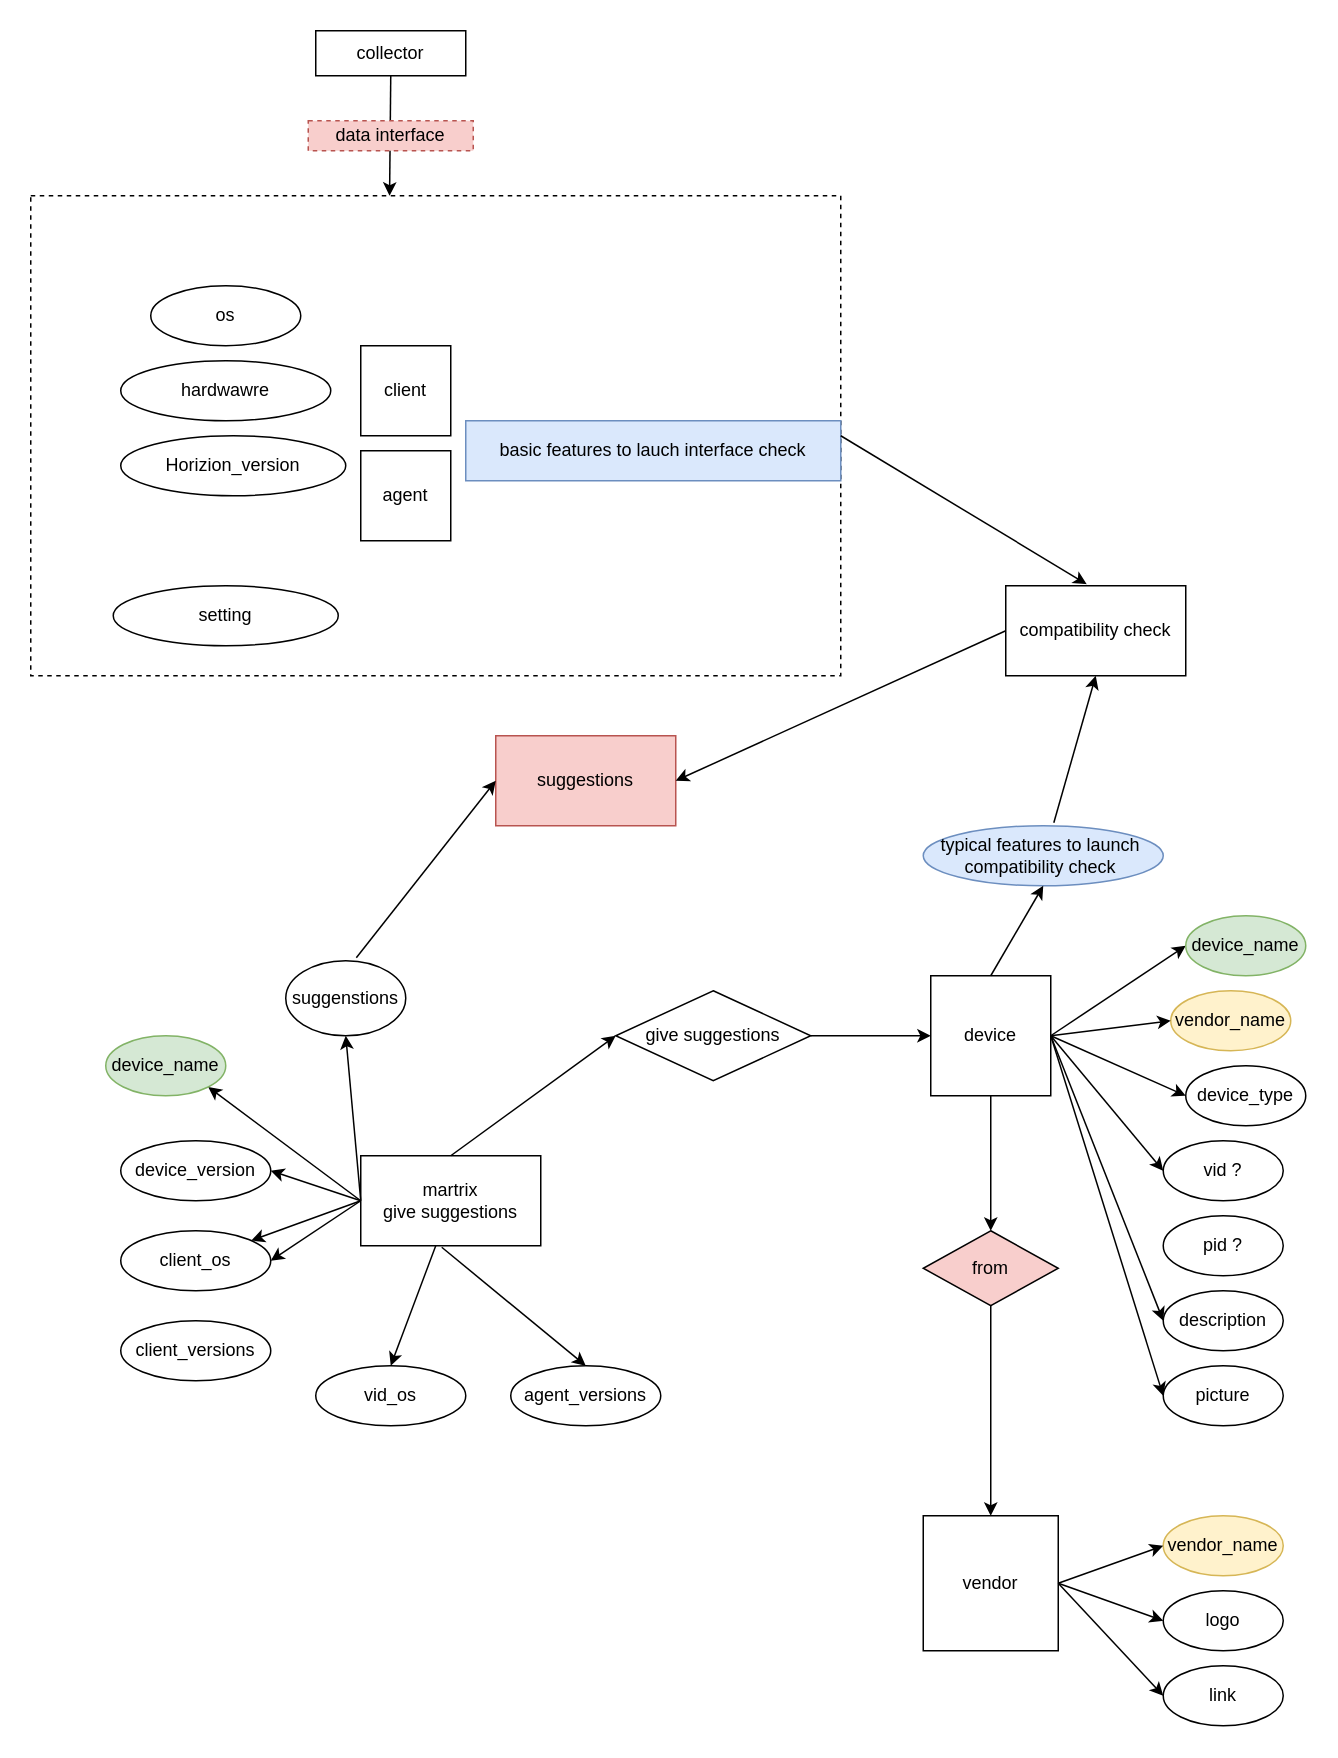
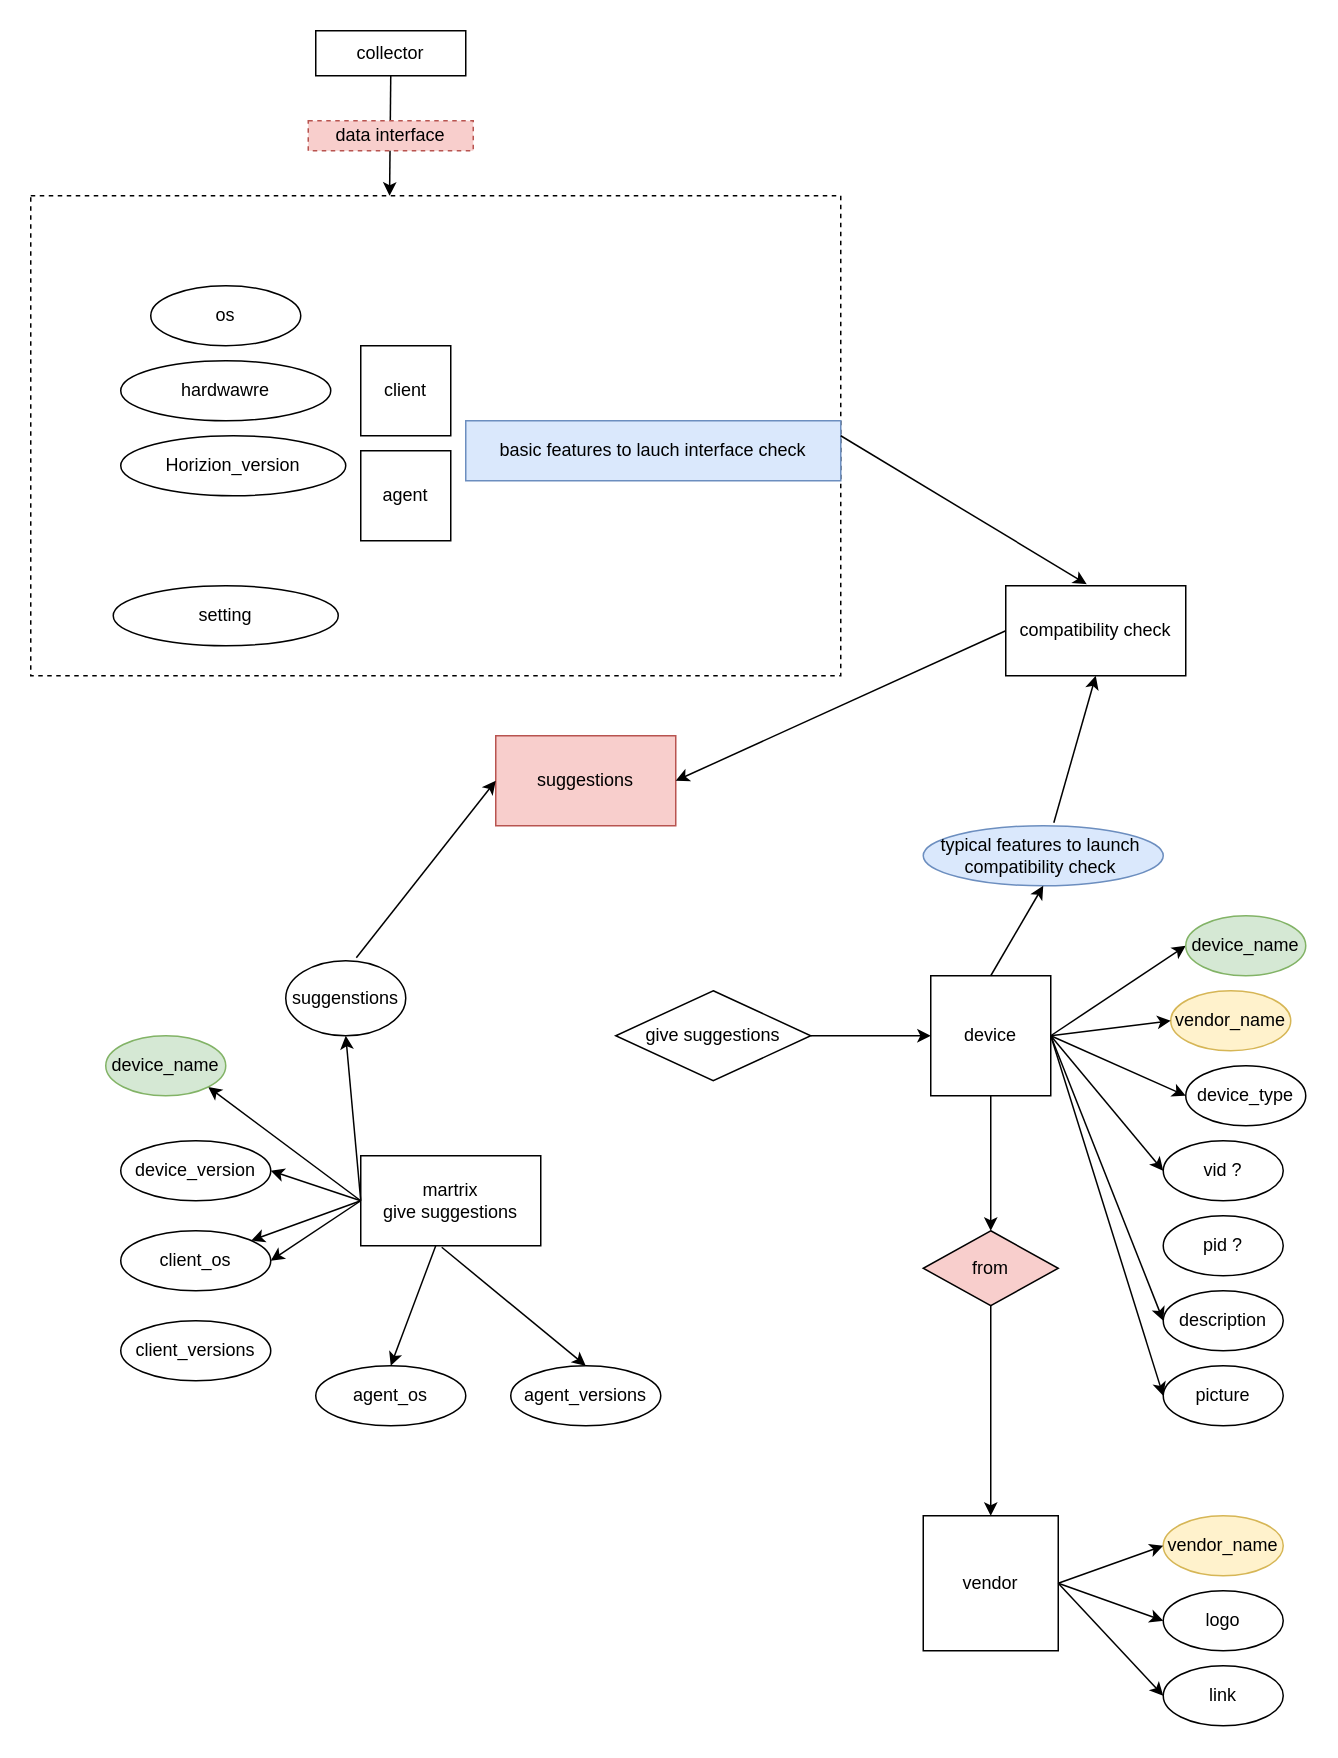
(529, 1099) -> none
(391, 1396) -> (391, 1396)
